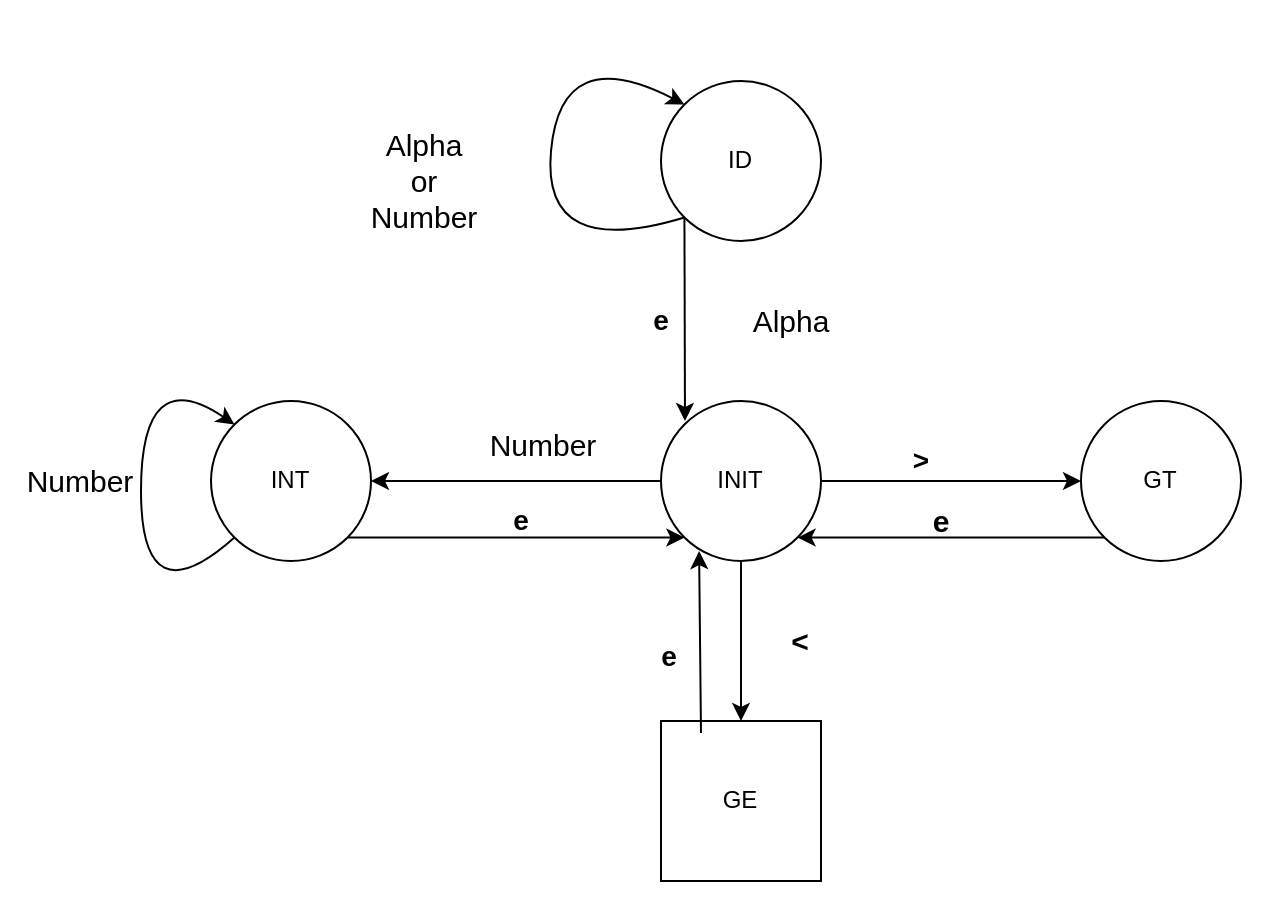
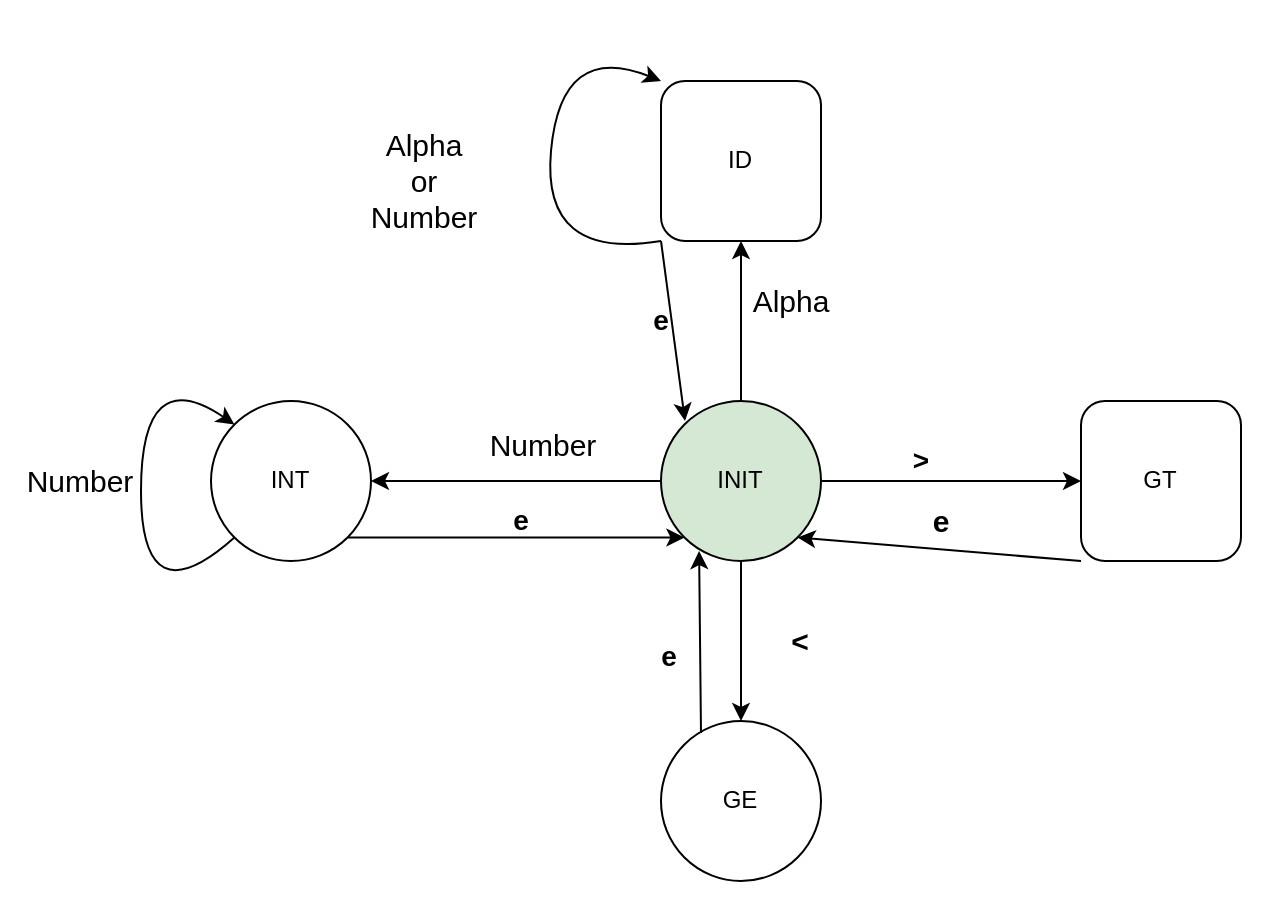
(741, 161) -> (741, 161)
(791, 321) -> (791, 301)
none -> (741, 328)
(741, 481) -> (741, 481)
(1161, 481) -> (1161, 481)
(741, 801) -> (741, 801)
